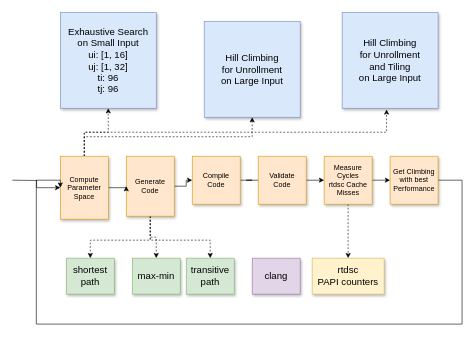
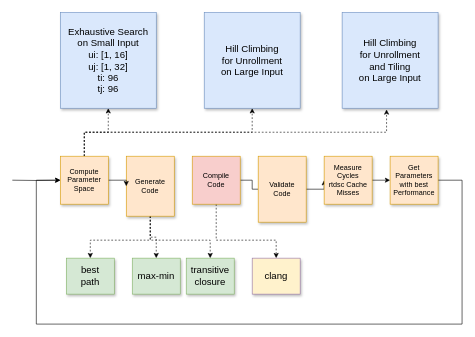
(252, 69) -> (252, 60)
(216, 180) -> (216, 180)
(282, 180) -> (282, 189)
(414, 180) -> (414, 180)
(186, 181) -> none
(84, 188) -> (84, 180)
none -> (276, 252)
(348, 252) -> none
(90, 276) -> (90, 276)
(210, 276) -> (210, 276)
(276, 276) -> (276, 276)
(348, 276) -> none
